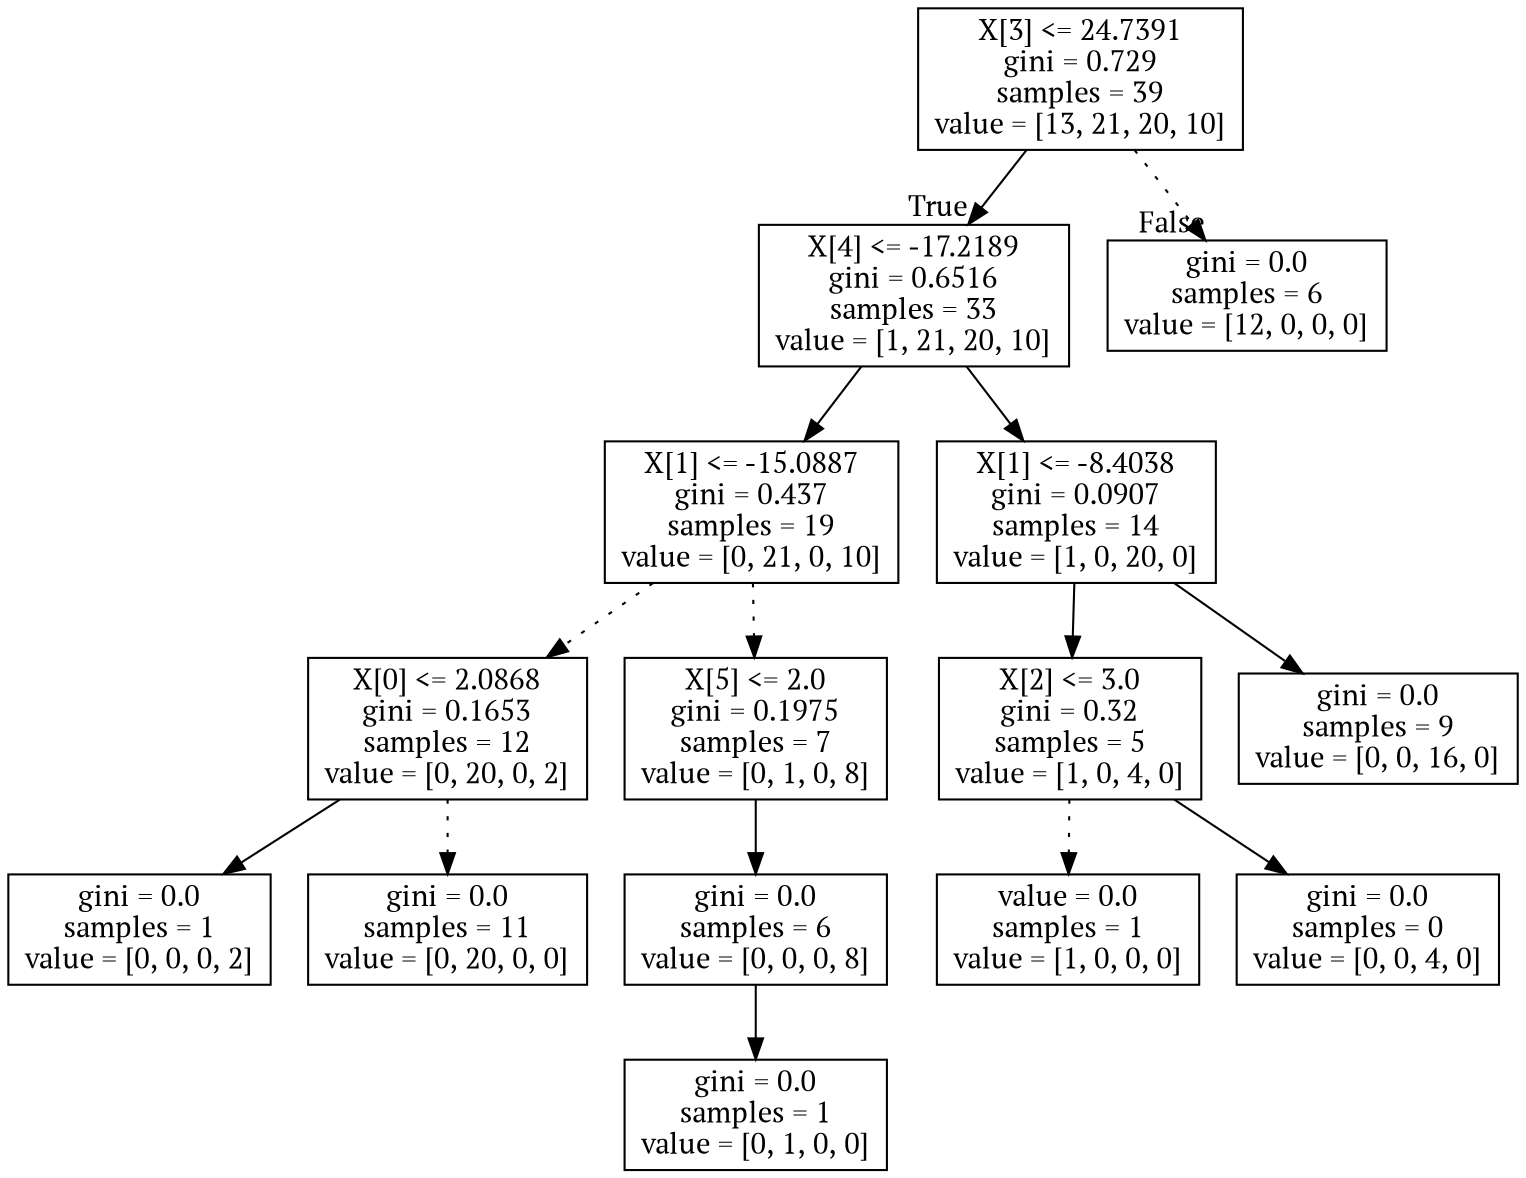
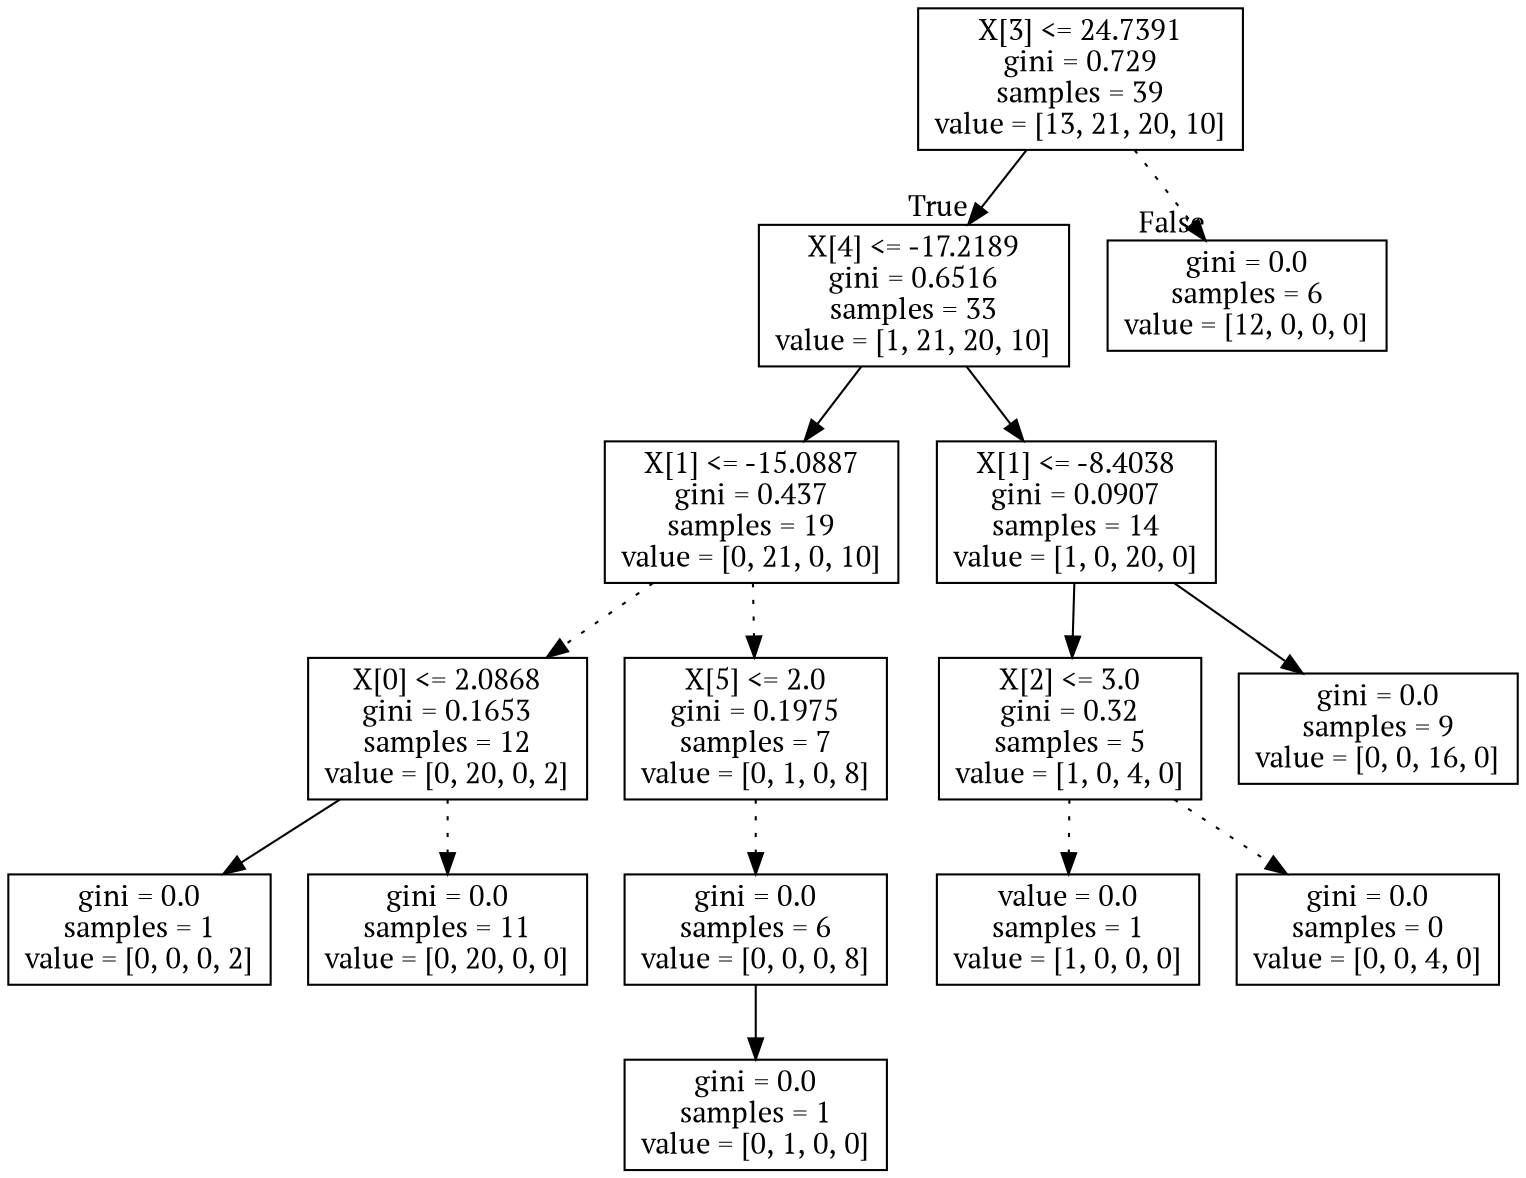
(756, 826) -> (756, 826)
(1222, 831) -> (1222, 831)
